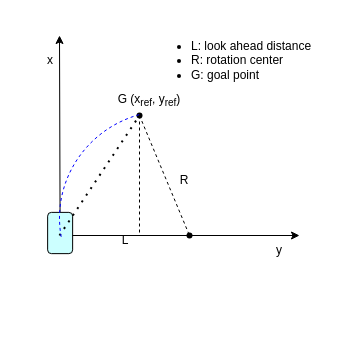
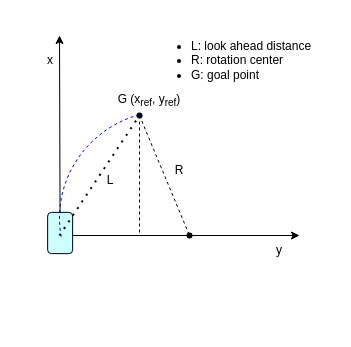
(185, 181) -> (180, 171)
(126, 241) -> (111, 181)
